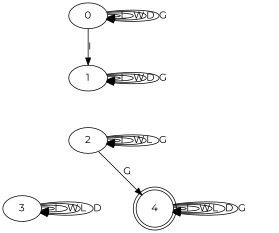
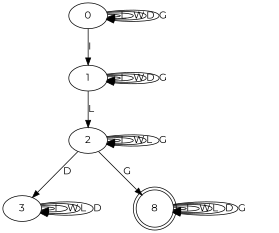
none -> (88, 106)
none -> (58, 172)
(155, 209) -> (155, 209)
